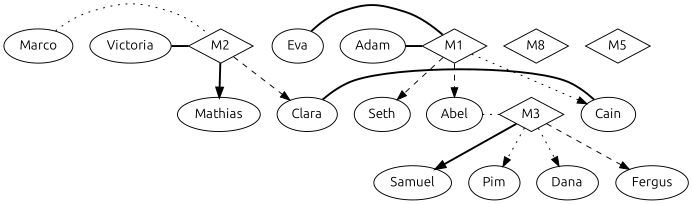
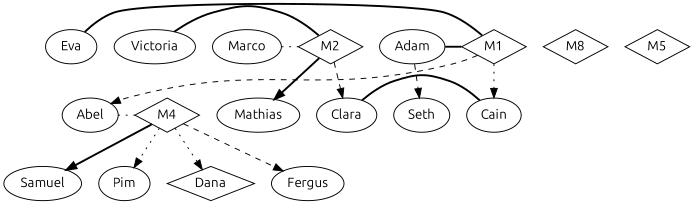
(422, 77) -> (417, 82)
(531, 114) -> (167, 115)
(568, 183) -> (211, 184)
